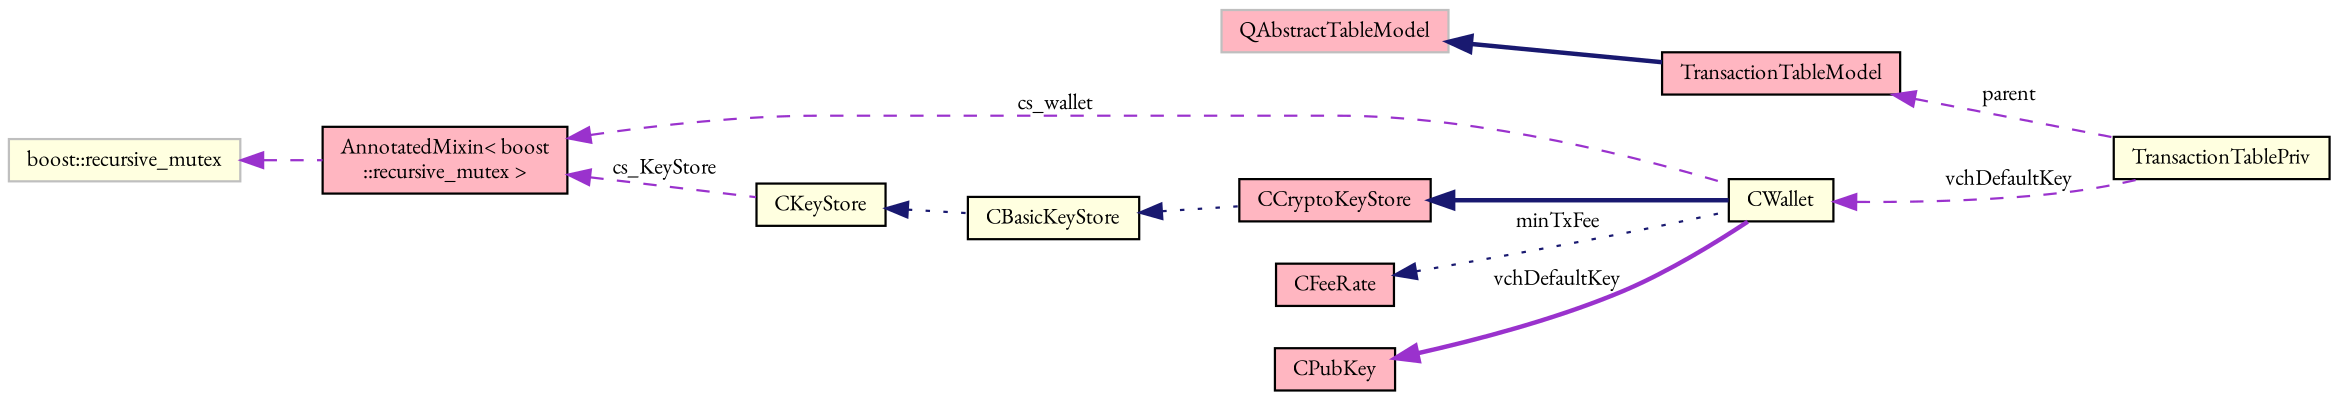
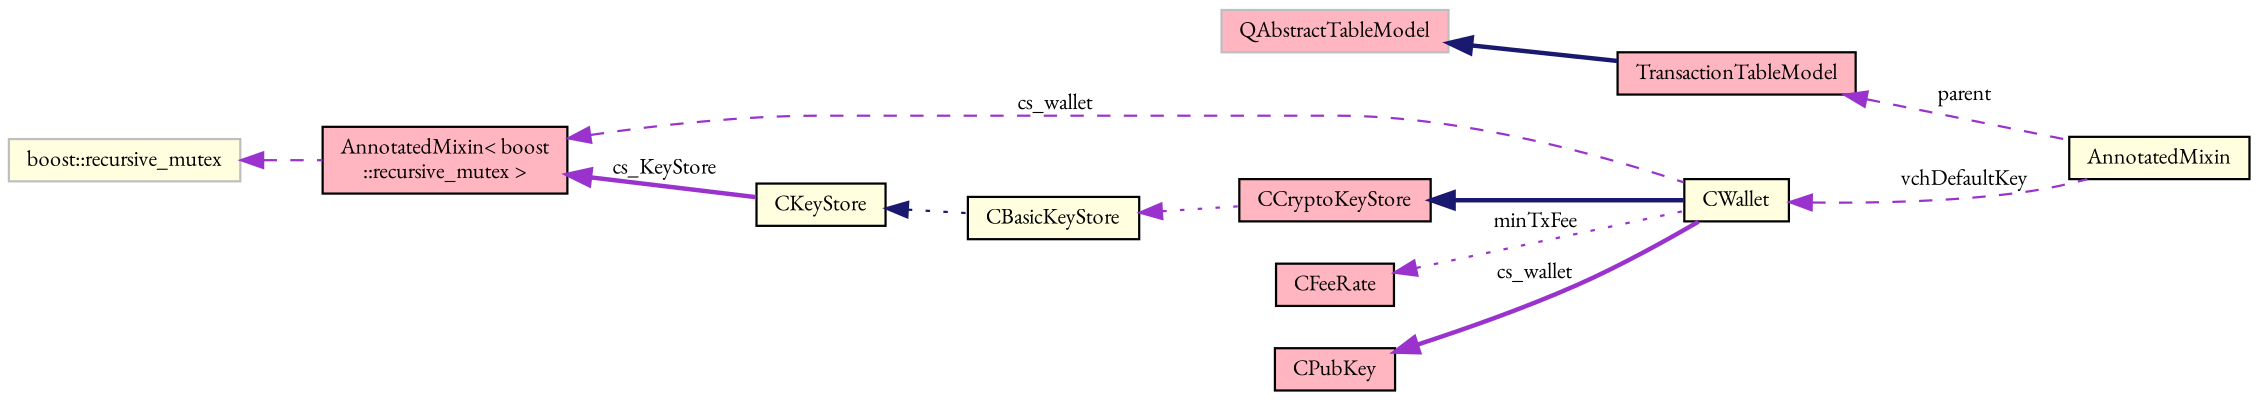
(2222, 158) -> (2159, 158)
(673, 187) -> (673, 187)
(1200, 209) -> (1200, 209)
(1573, 243) -> (1550, 239)
(1555, 279) -> (1533, 273)
